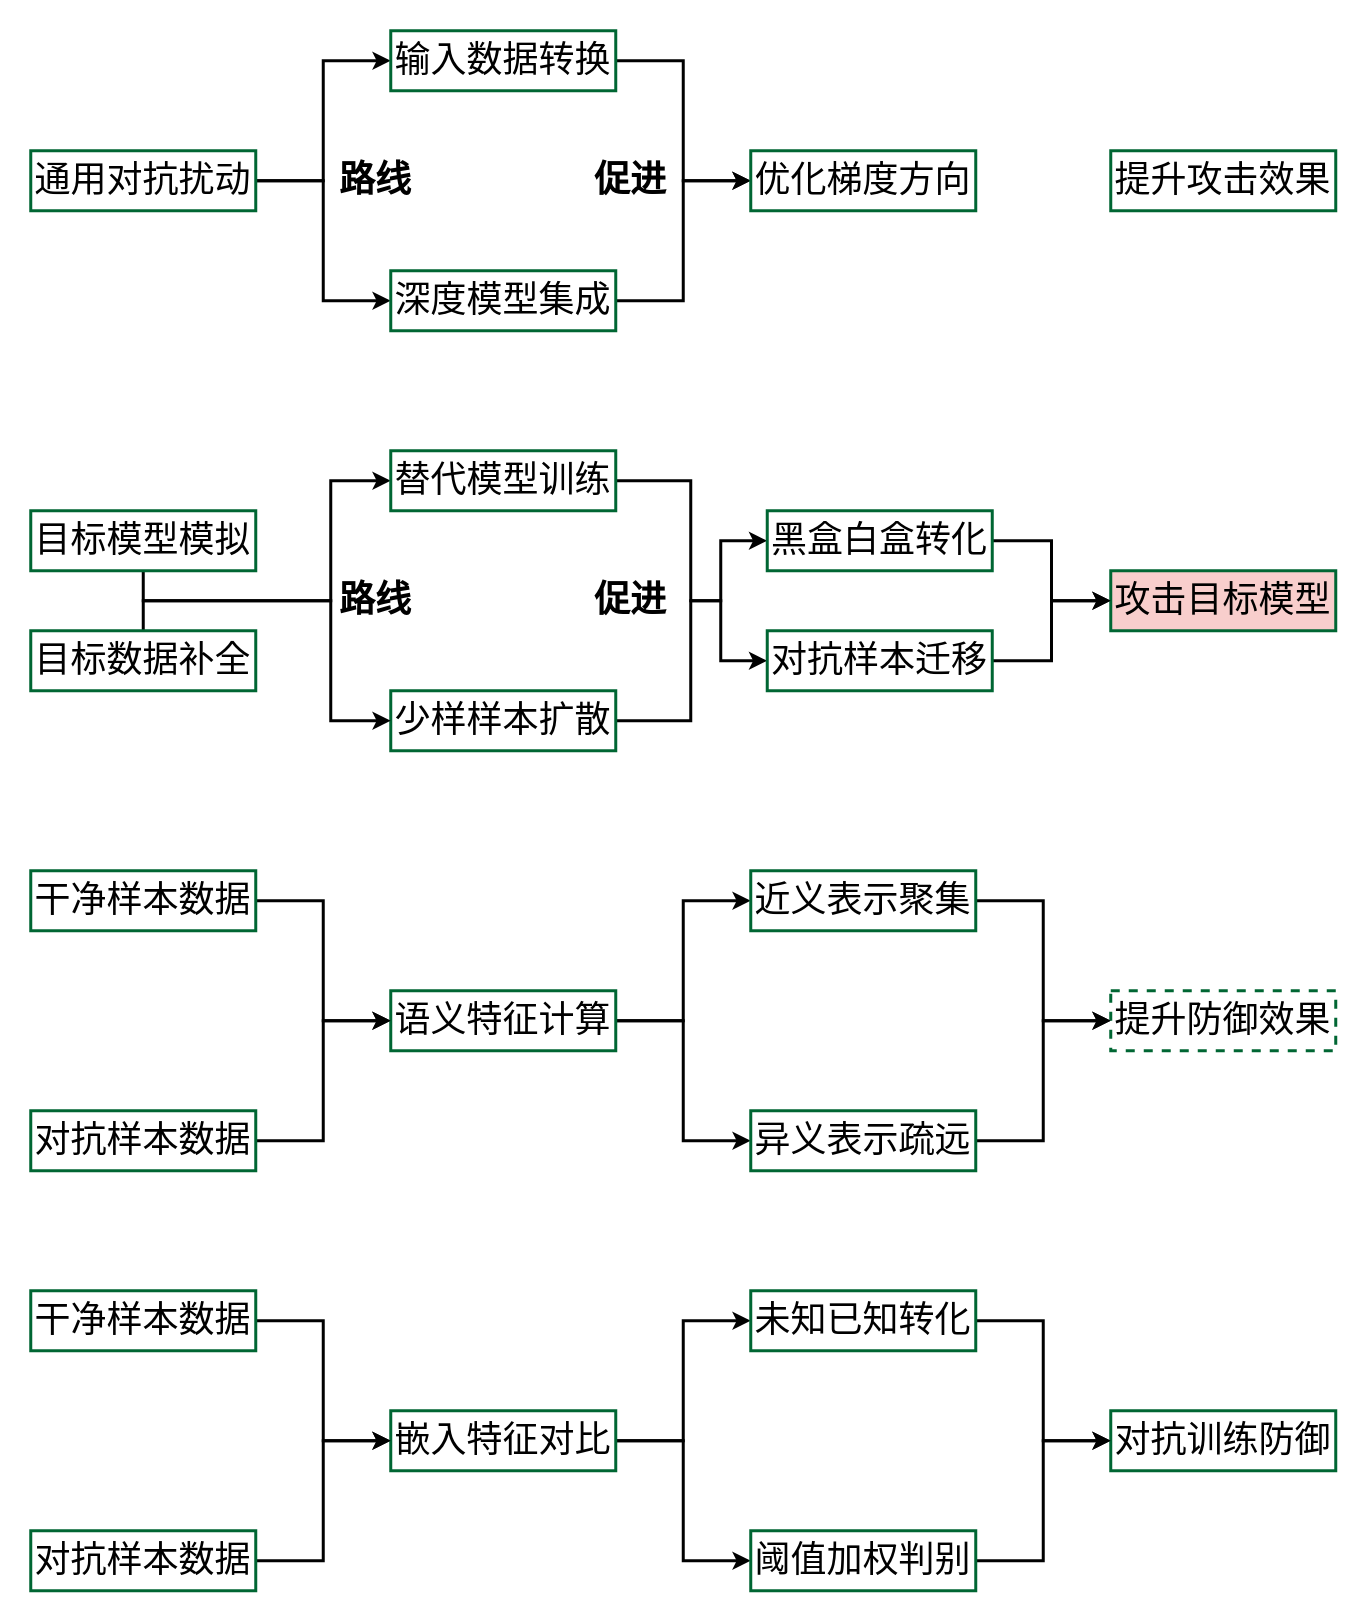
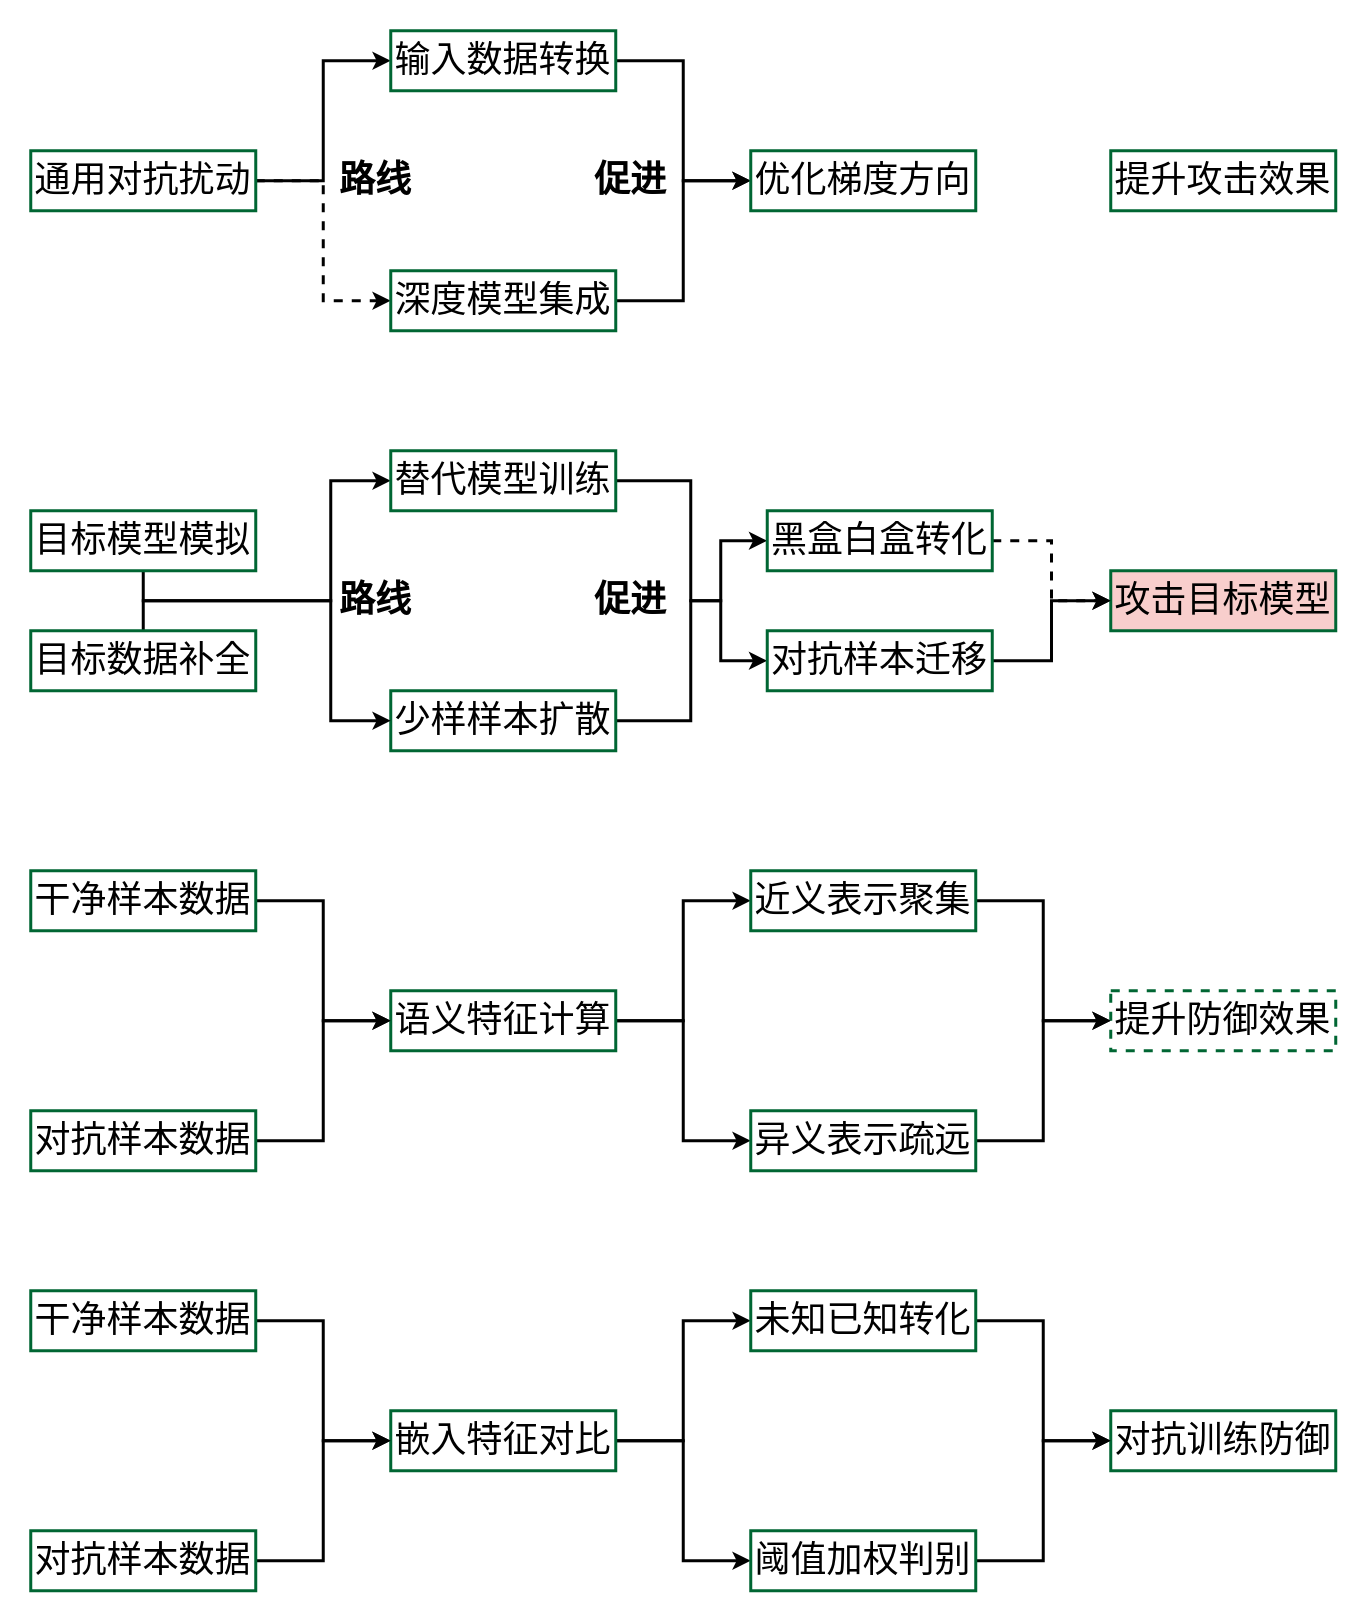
(323, 266) -> (323, 266)
(1047, 541) -> (1047, 541)
